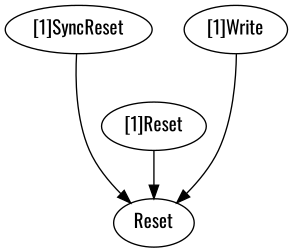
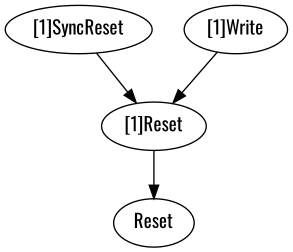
(82, 129) -> (112, 73)
(226, 129) -> (200, 72)
